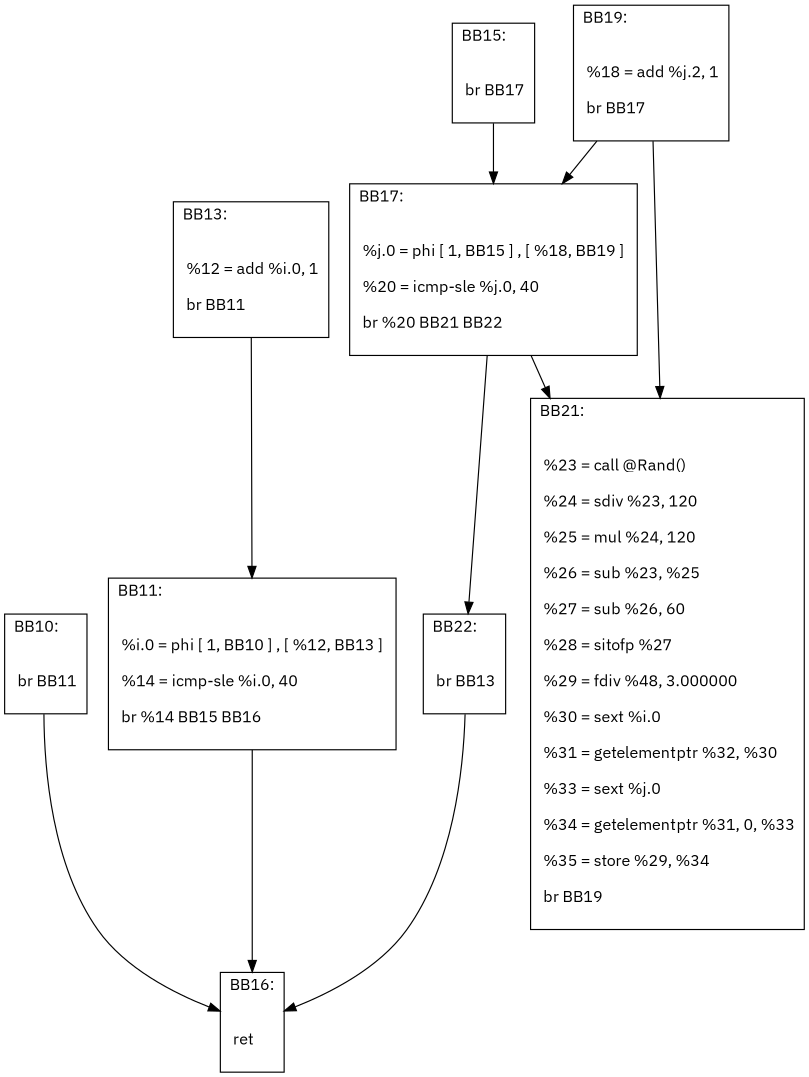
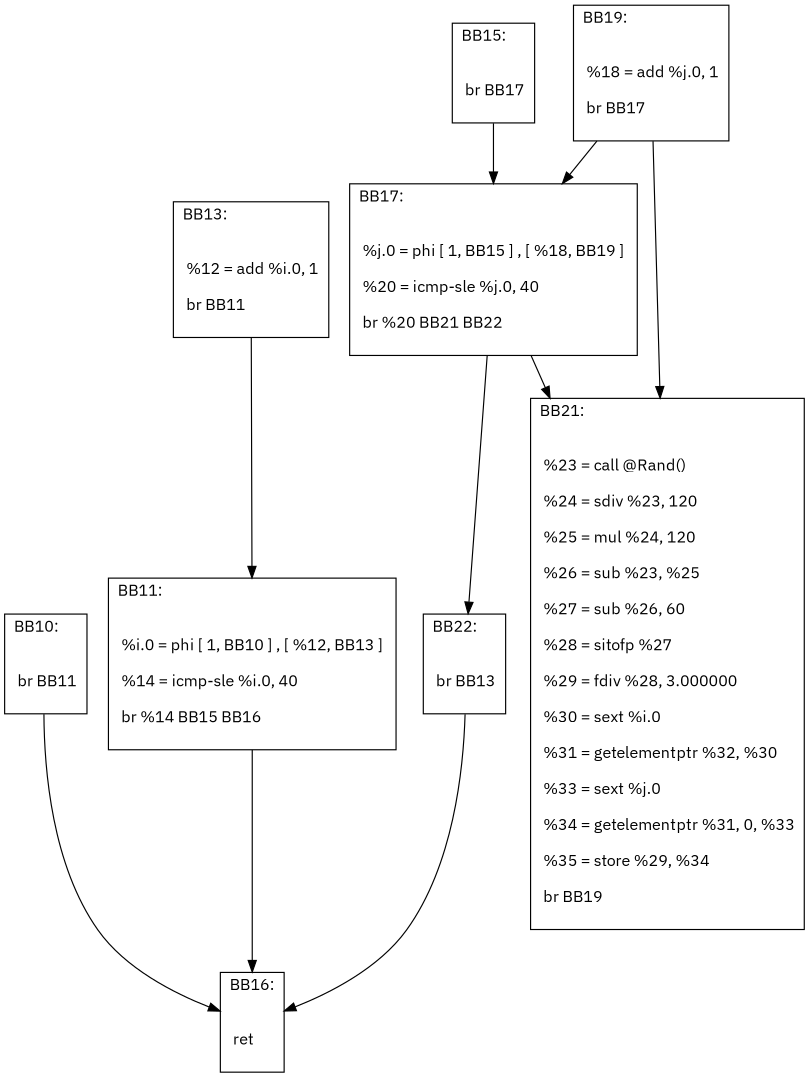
(651, 72) -> (651, 72)
(639, 681) -> (639, 681)
